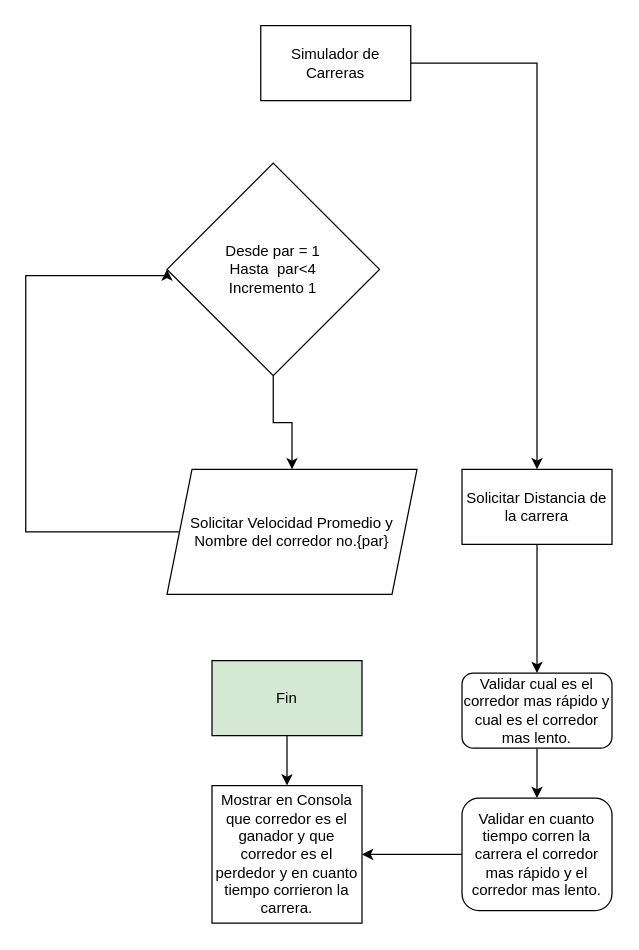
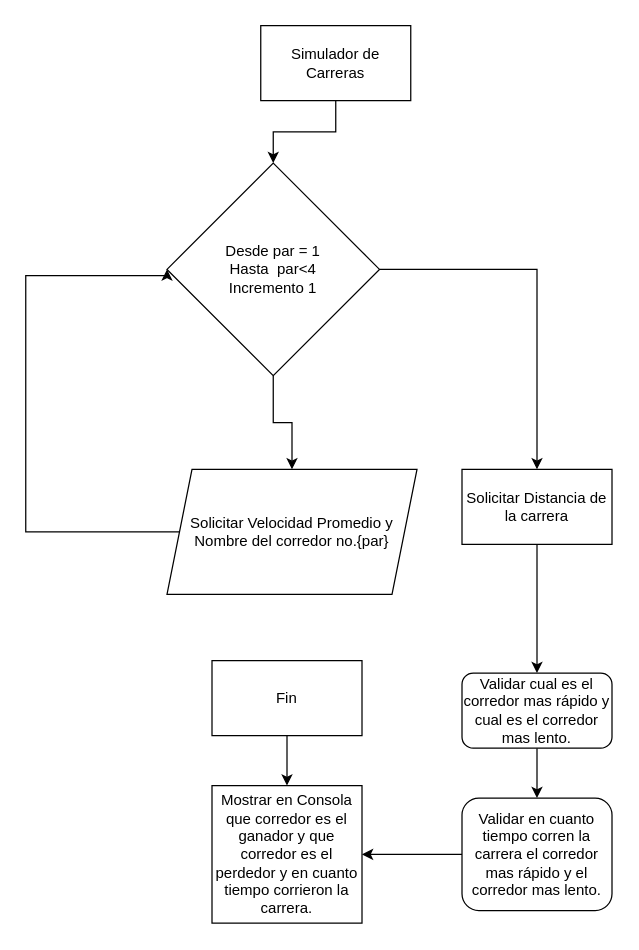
(537, 102) -> (308, 132)
none -> (457, 269)
(287, 698) -> (287, 698)
